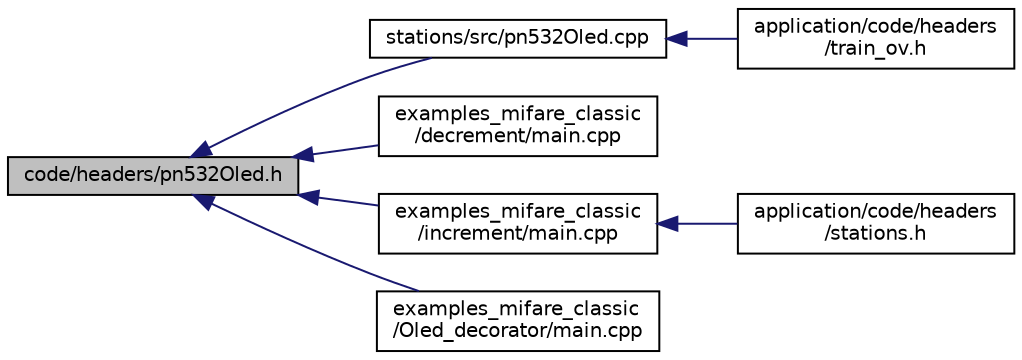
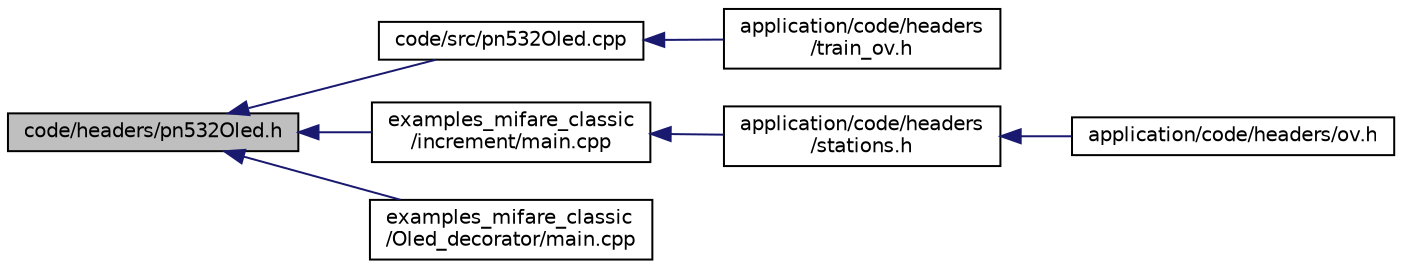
(518, 39) -> (511, 41)
(518, 126) -> none
none -> (1233, 136)
